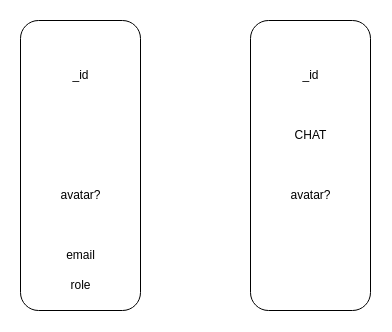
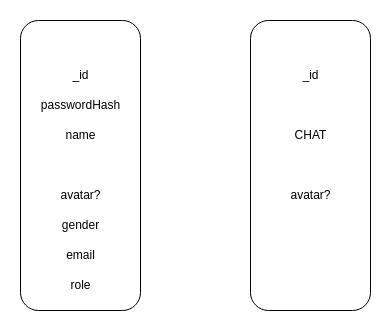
none -> (81, 106)
none -> (81, 136)
none -> (81, 226)
